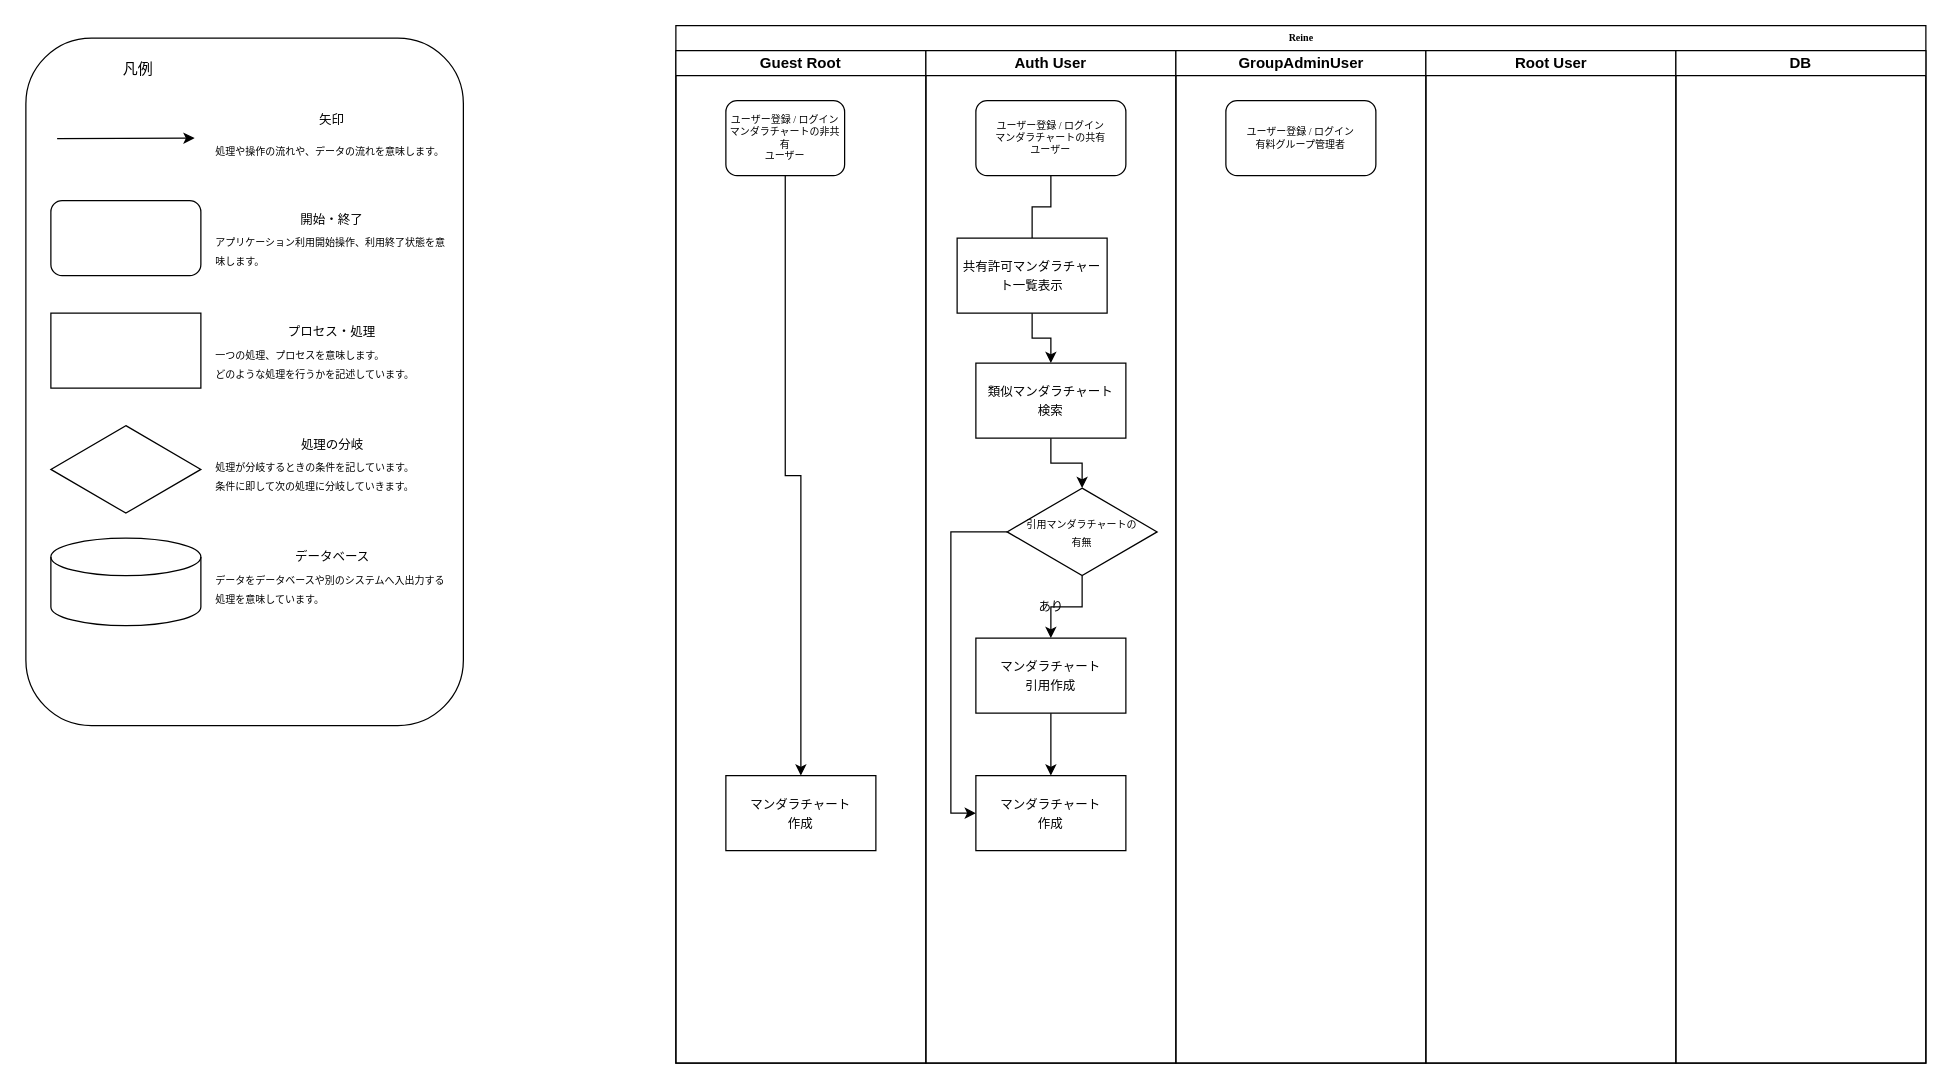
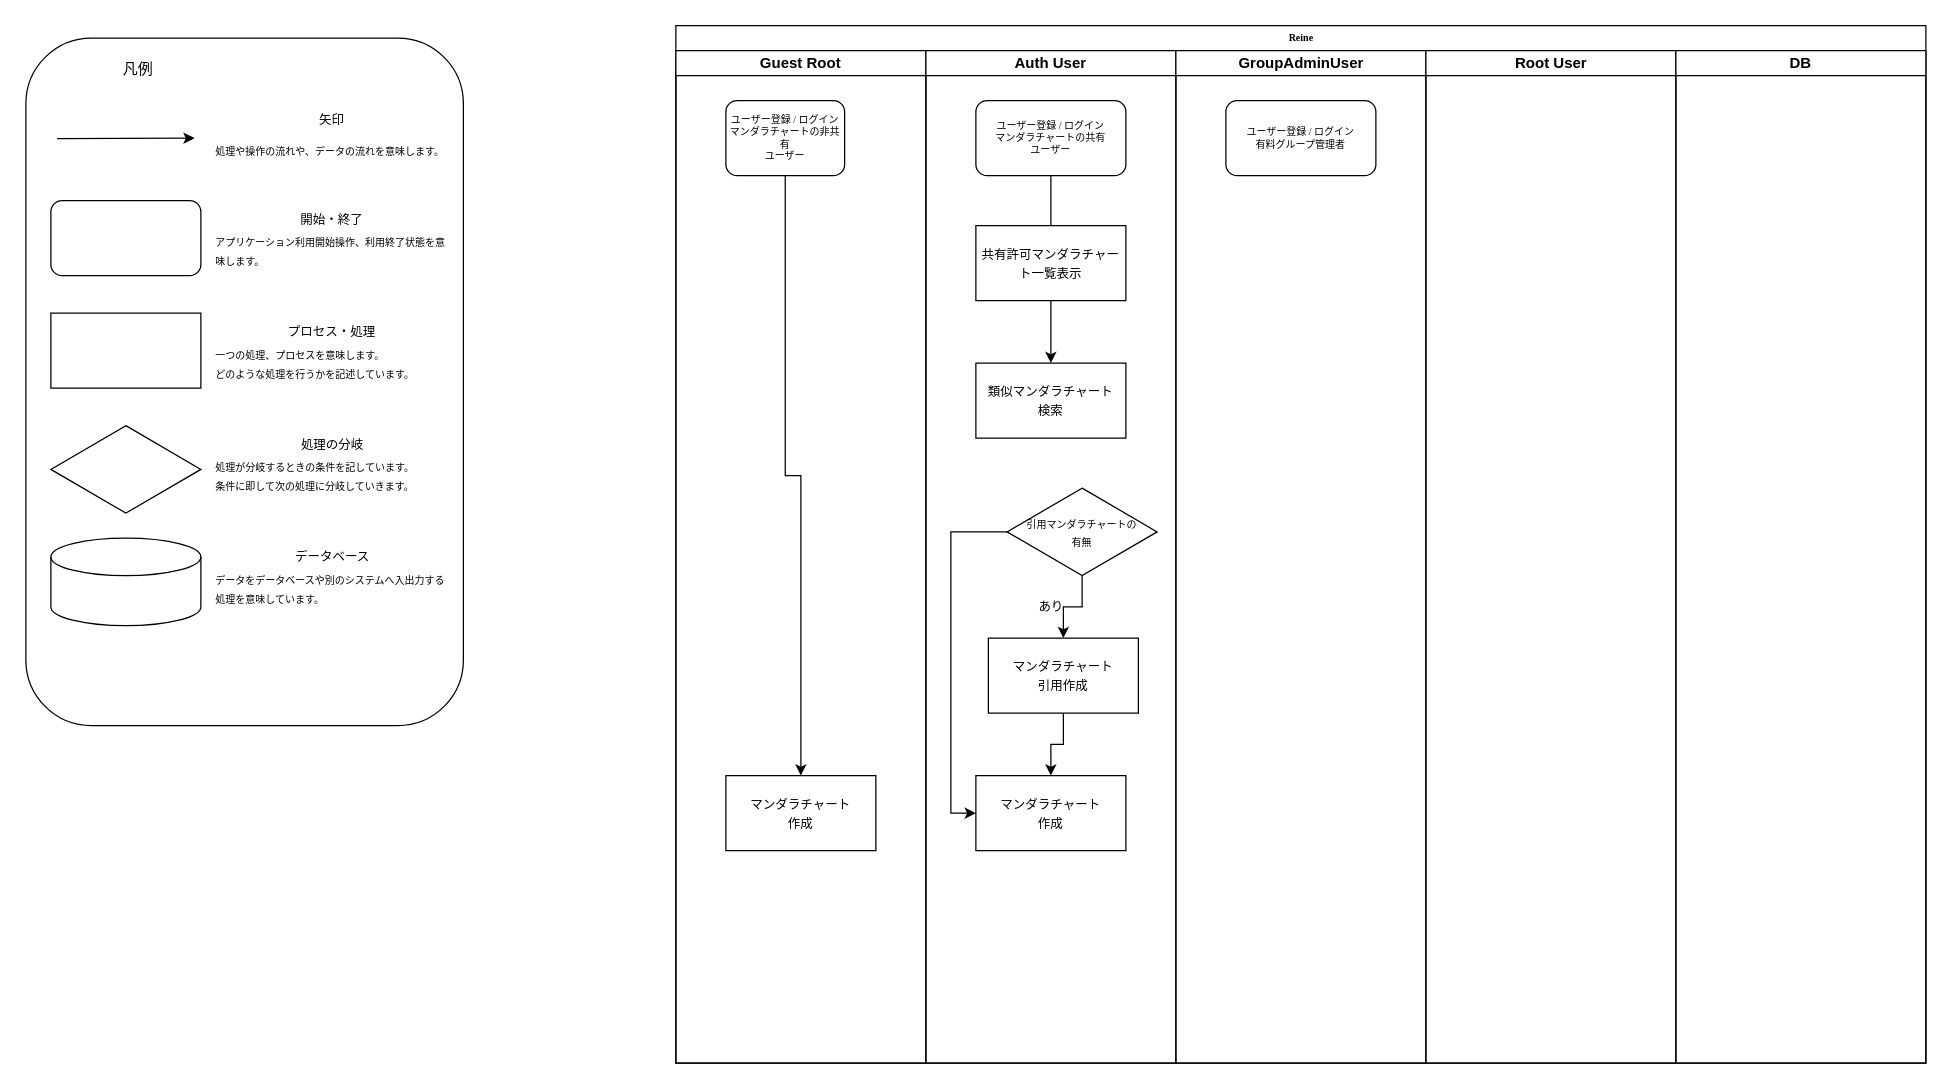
(1032, 276) -> (1051, 263)
(1062, 463) -> none
(1051, 676) -> (1063, 676)
